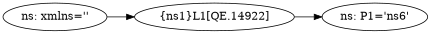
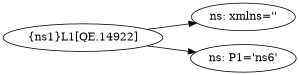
(117, 17) -> (168, 27)
